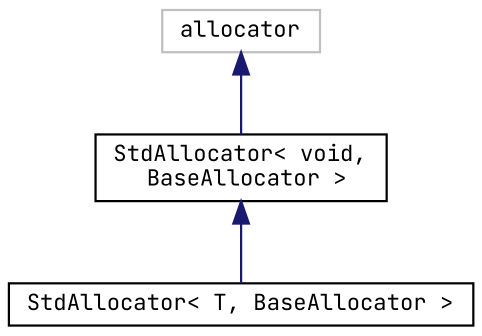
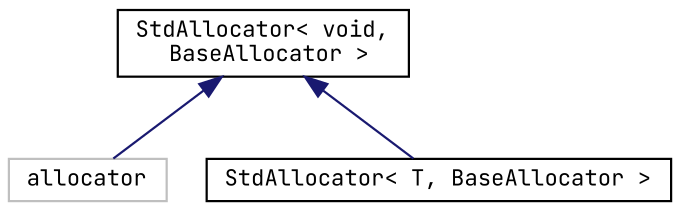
(241, 105) -> (158, 125)
